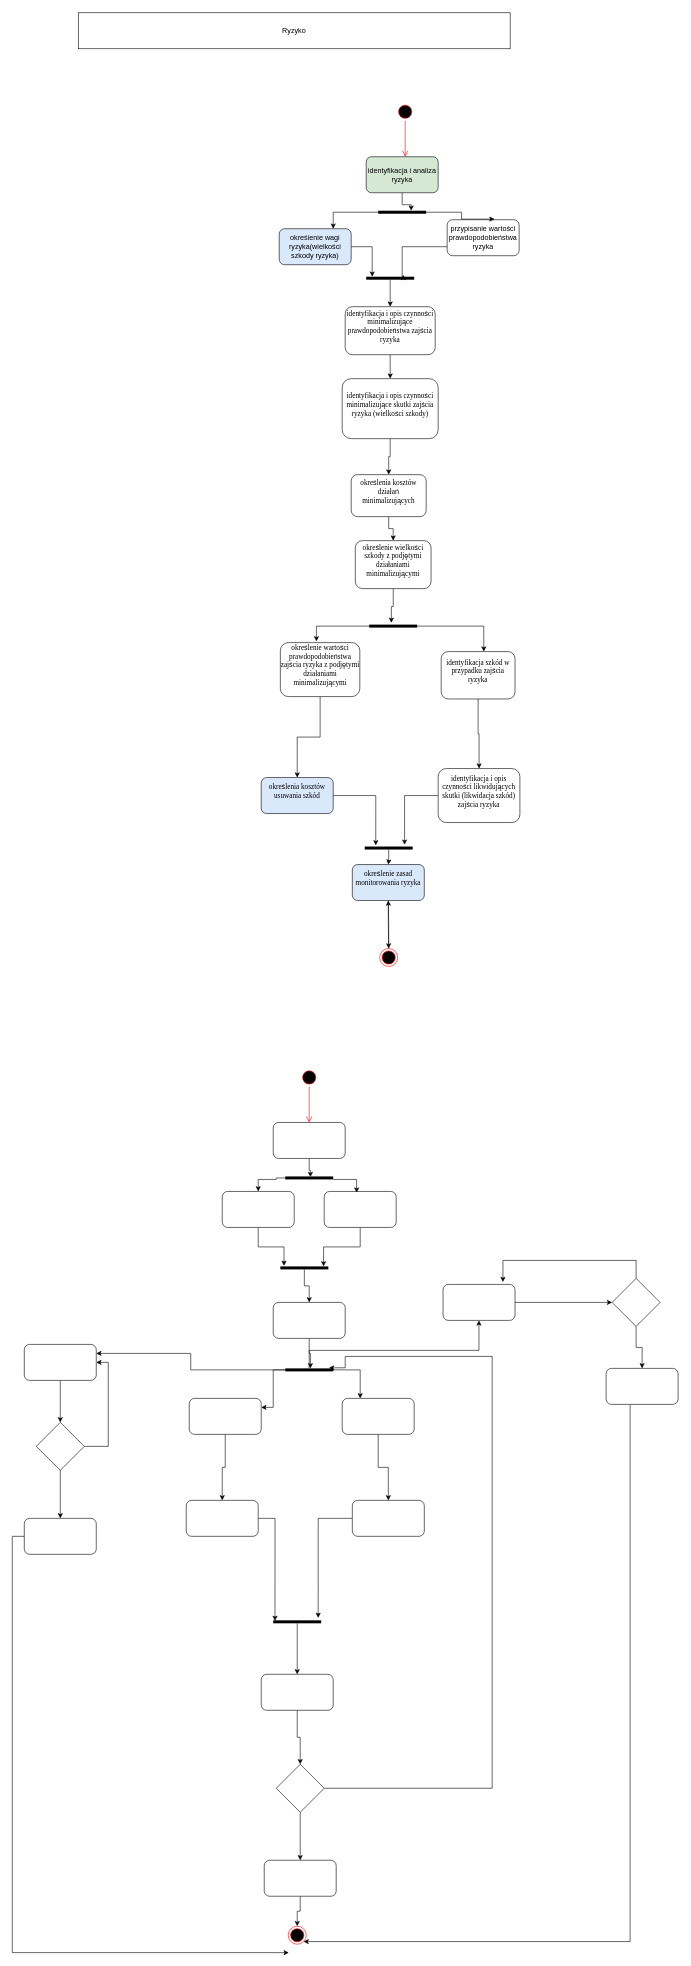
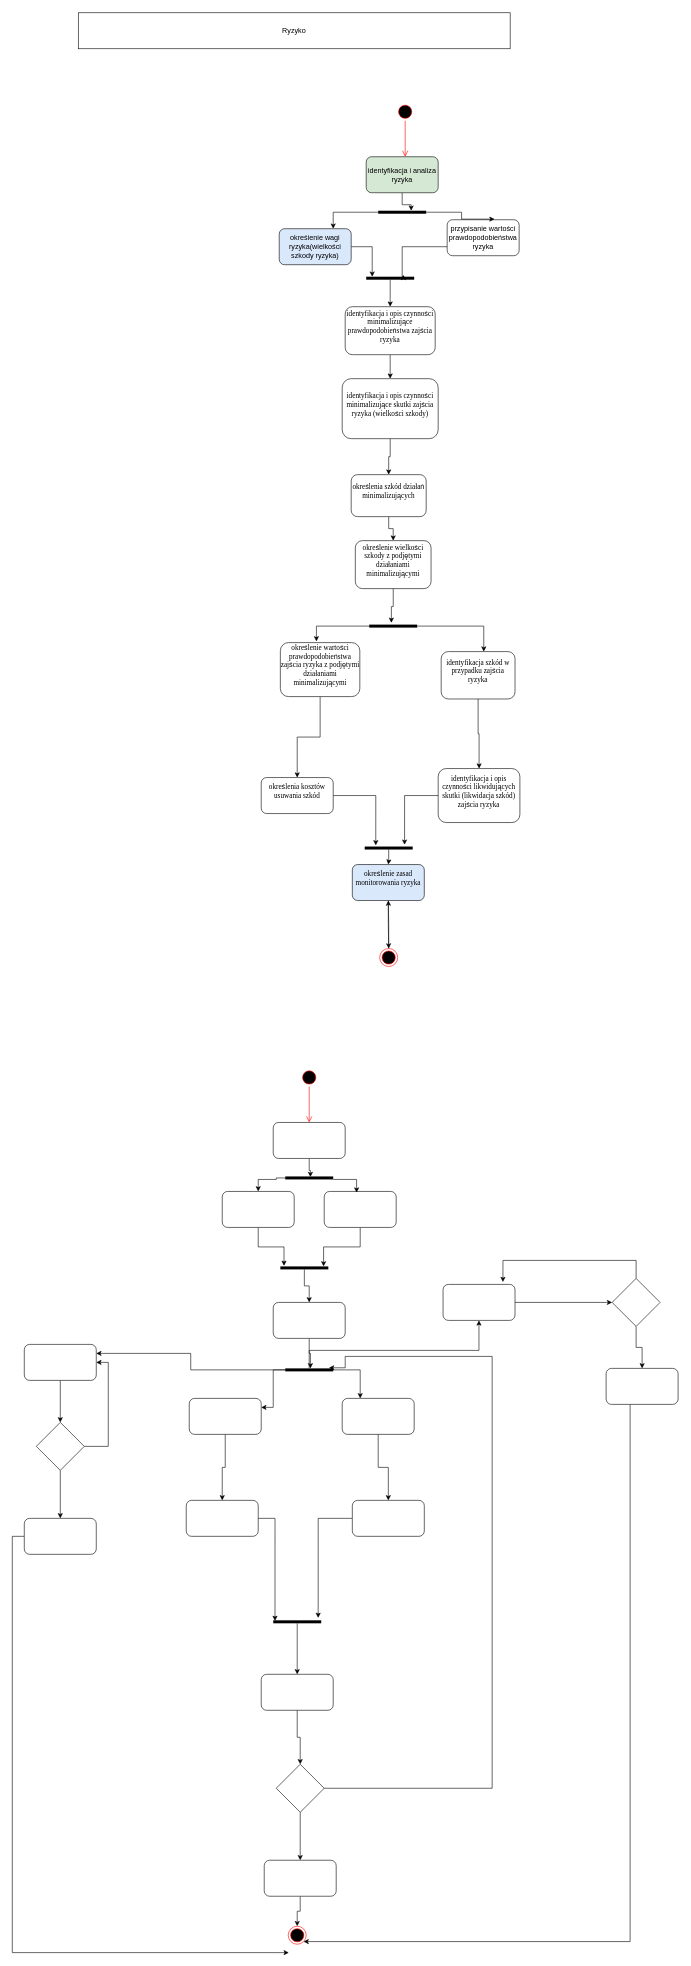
(389, 495) -> (389, 495)
(297, 795) -> (297, 795)
